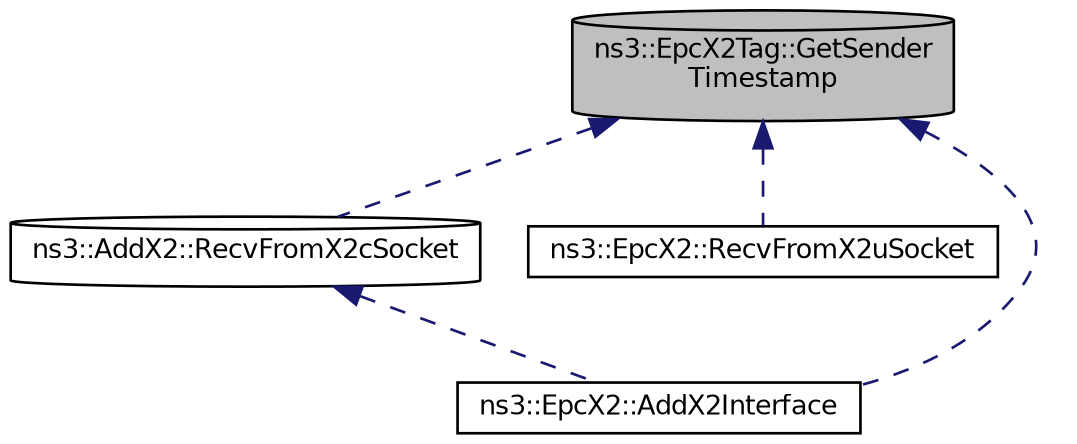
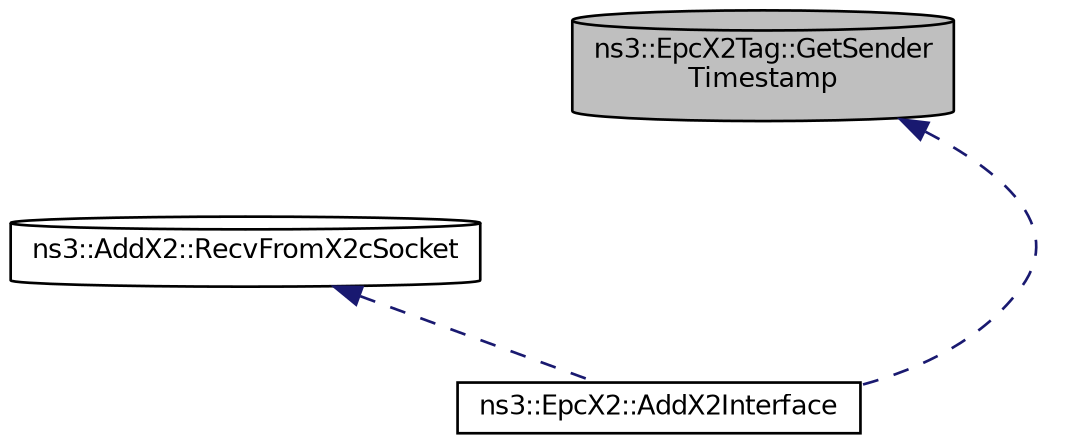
(465, 172) -> none
(763, 252) -> none
